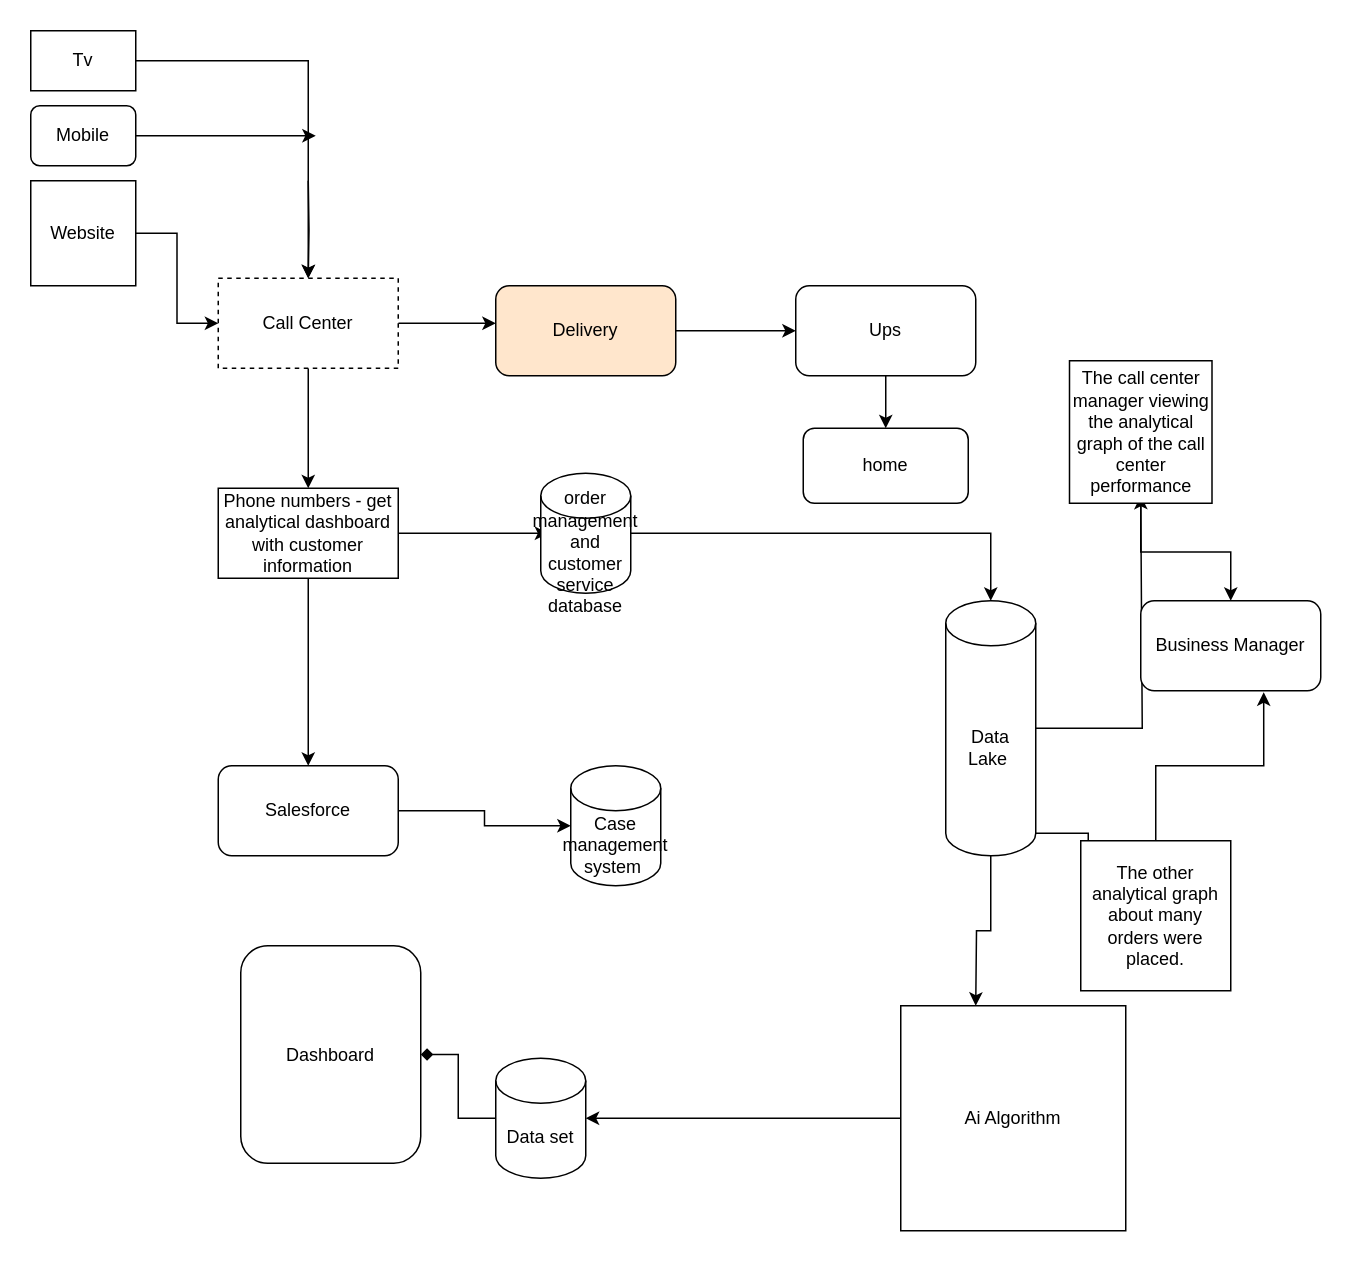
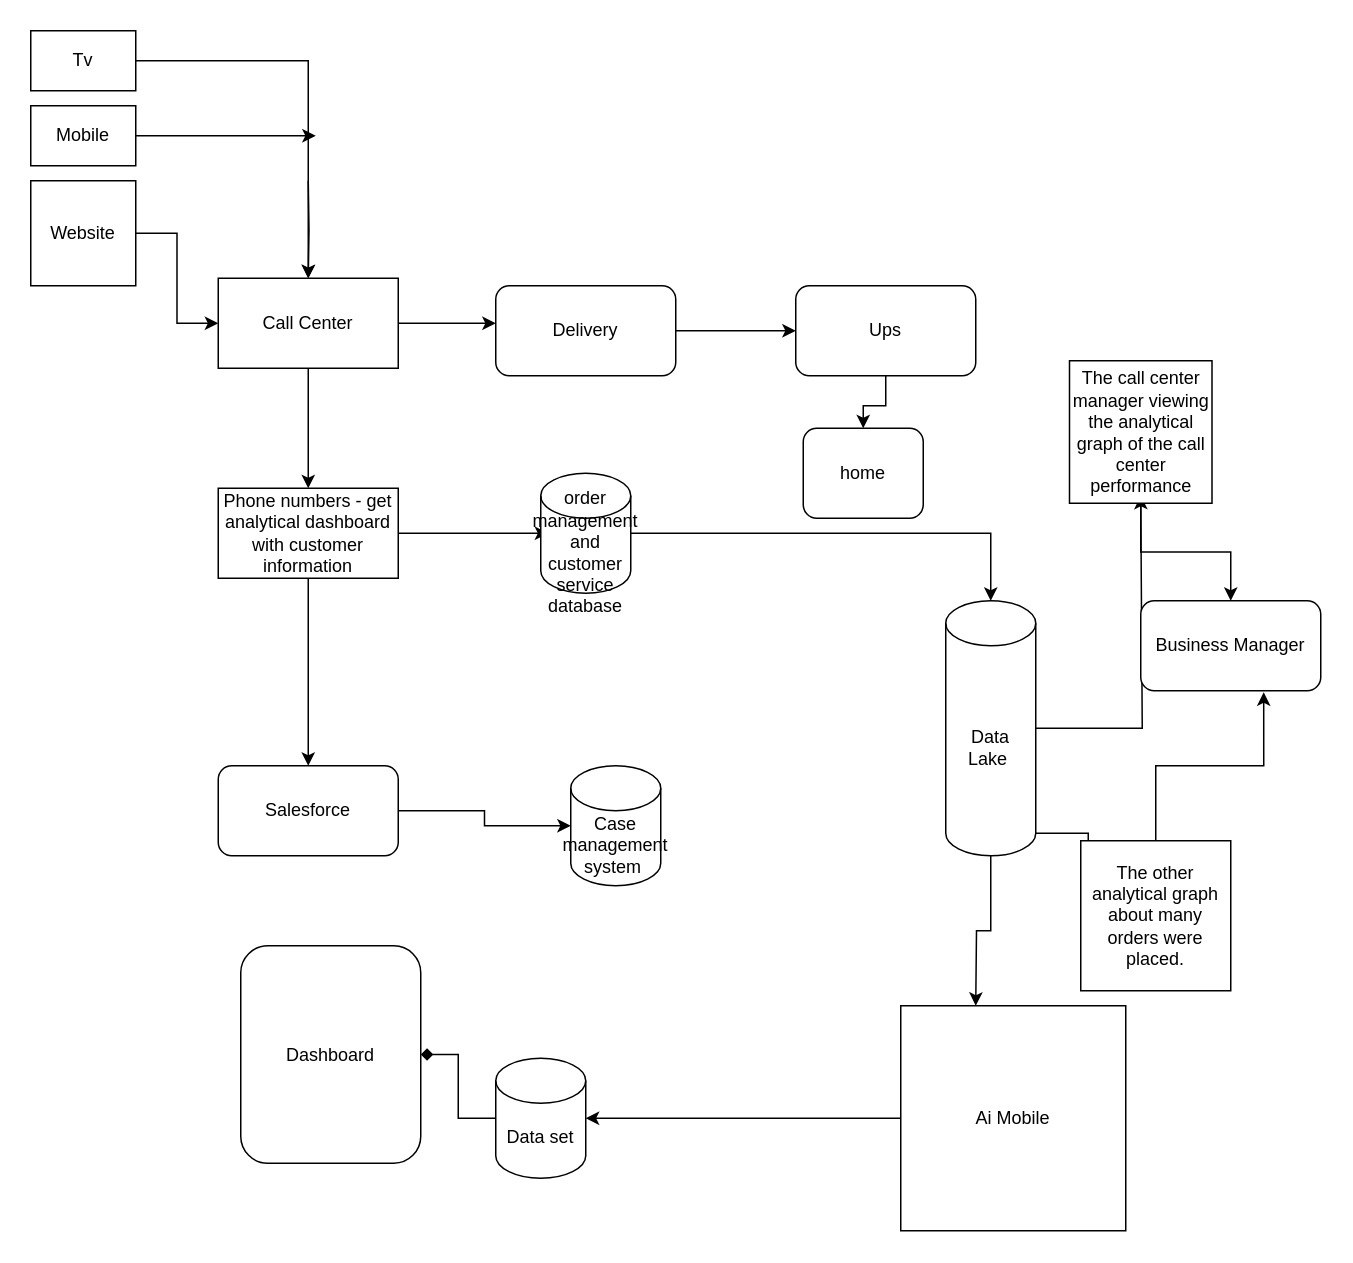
(83, 136) -> (83, 136)
(308, 323) -> (308, 323)
(586, 331) -> (586, 331)
(886, 466) -> (863, 473)
(1013, 1118) -> (1013, 1118)
